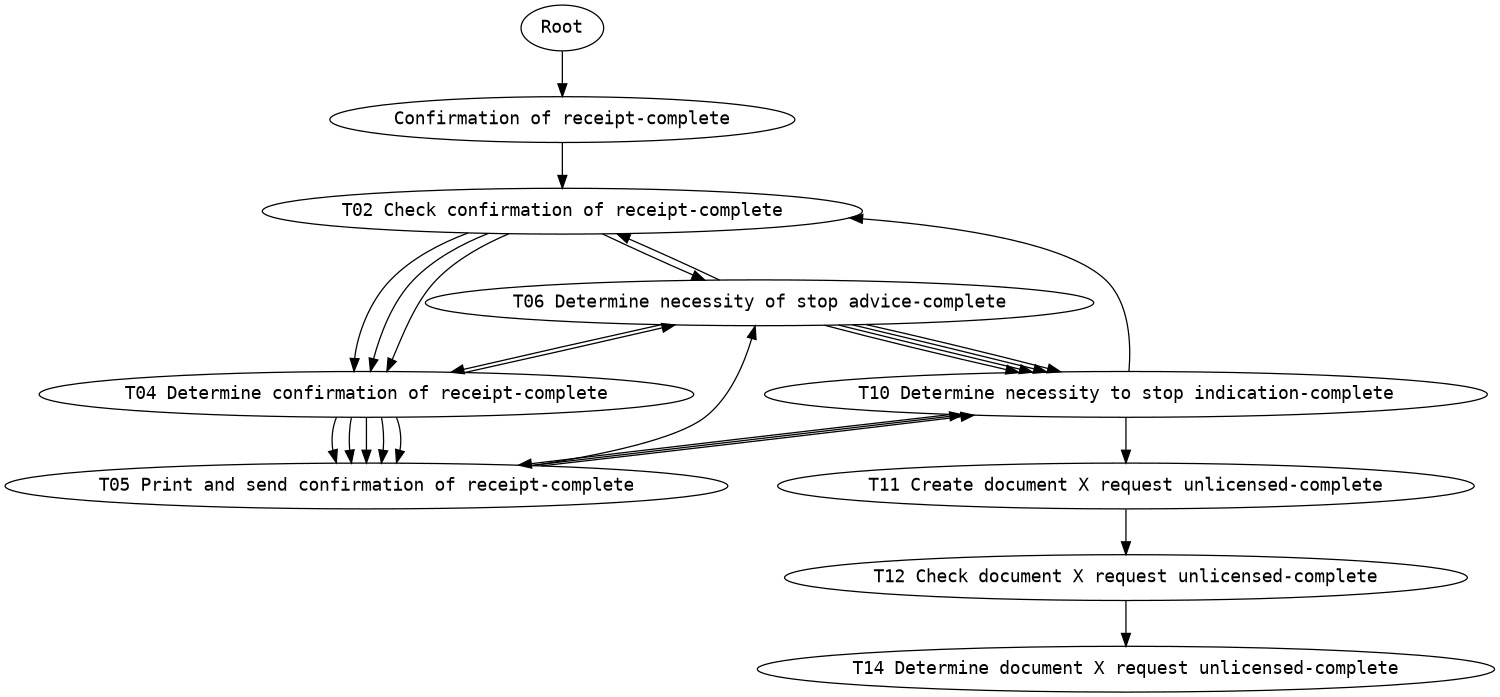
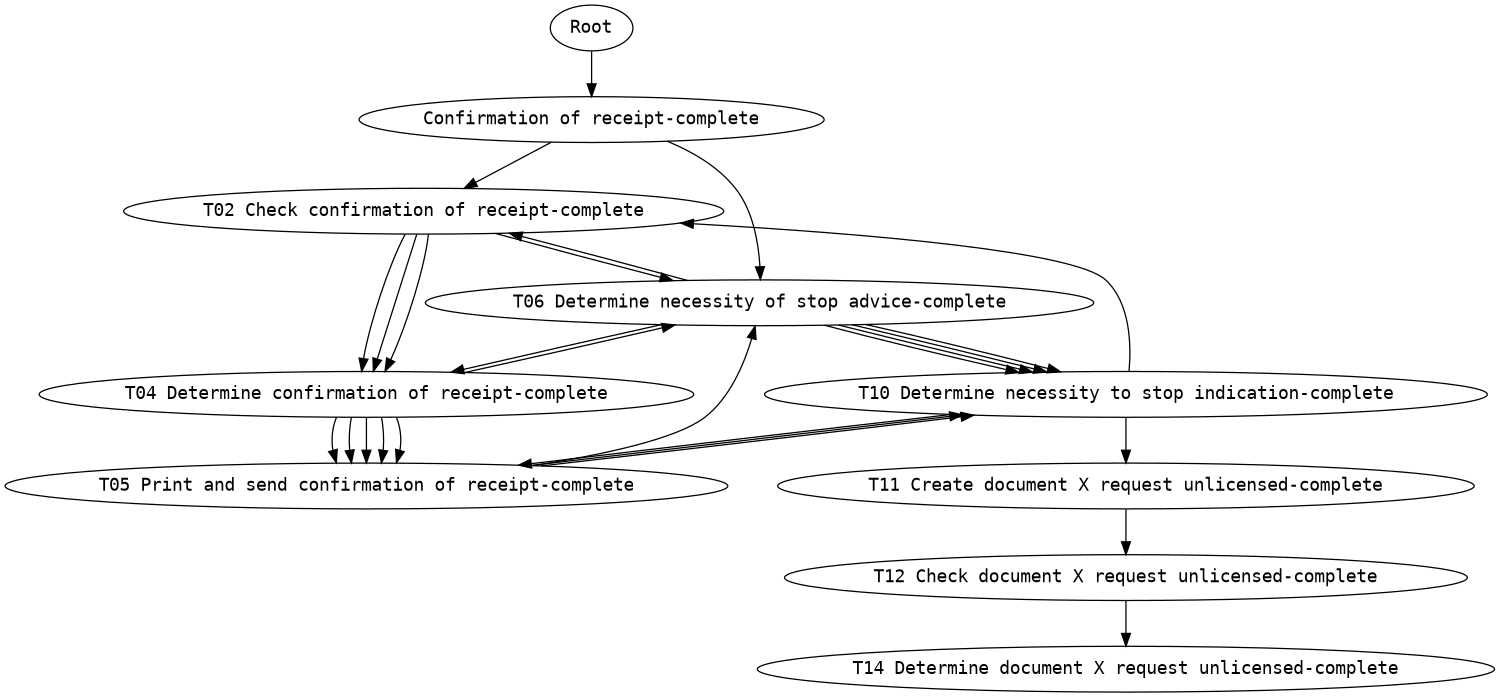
none -> (735, 188)
